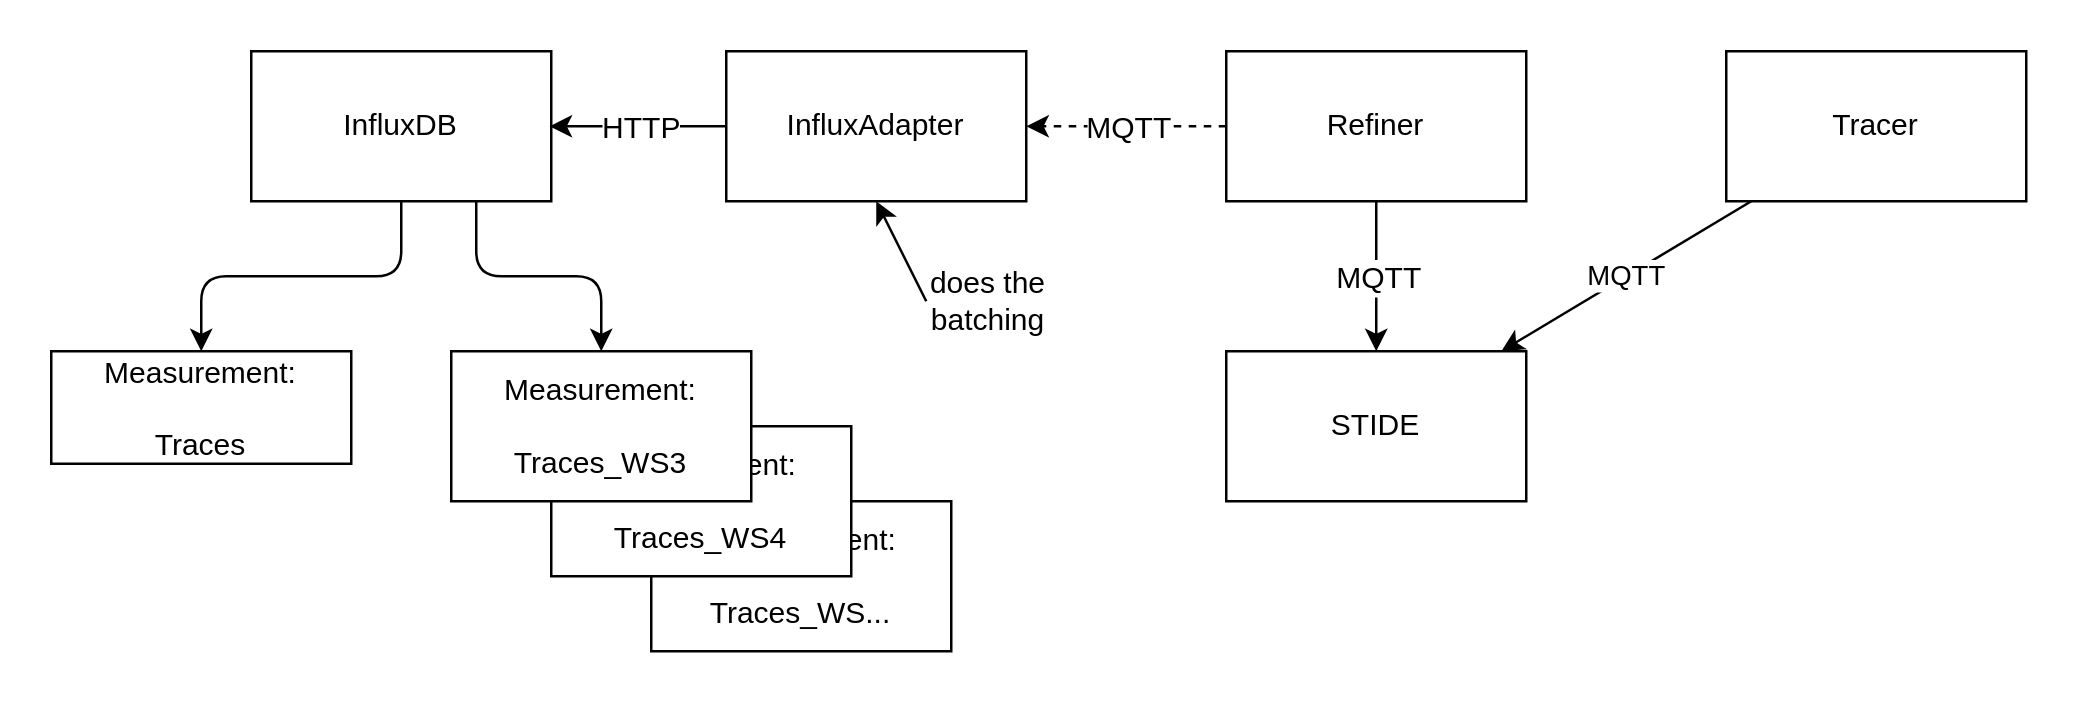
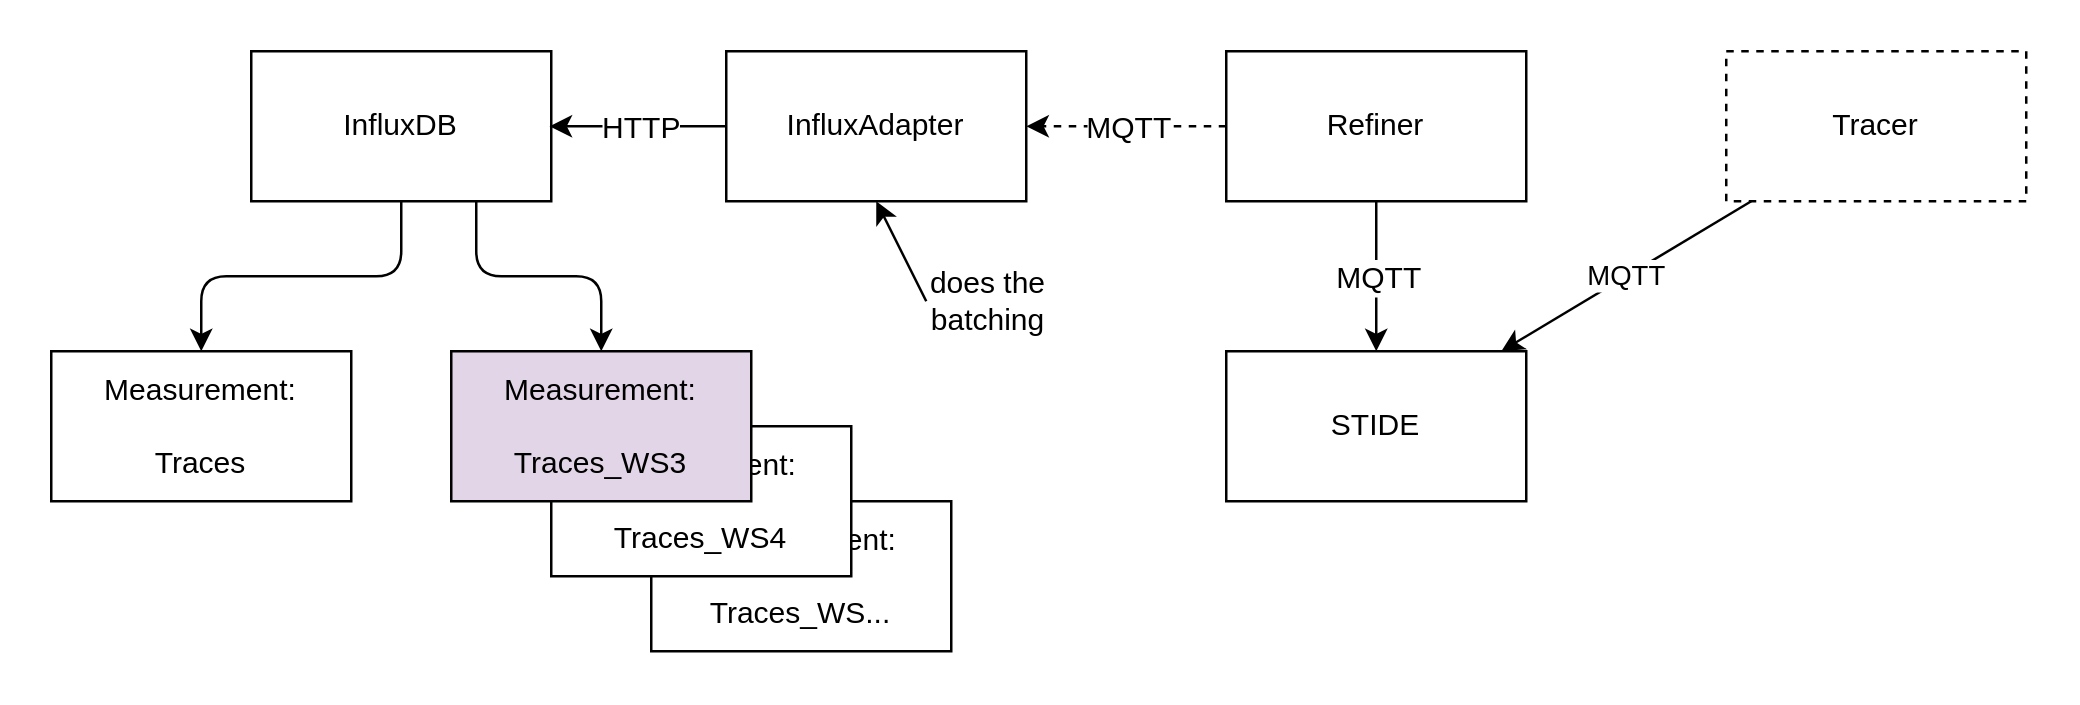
(1876, 126) -> (1876, 126)
(201, 408) -> (201, 426)
(601, 426) -> (601, 426)
